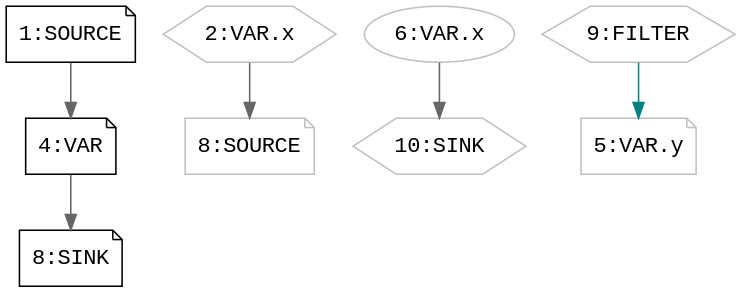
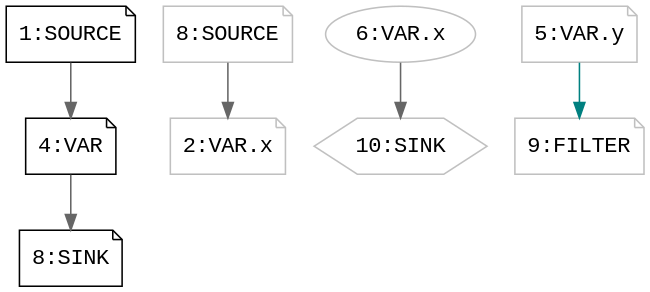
(250, 34) -> (228, 146)
(639, 34) -> (579, 146)
(250, 83) -> (228, 83)
(639, 83) -> (579, 83)
